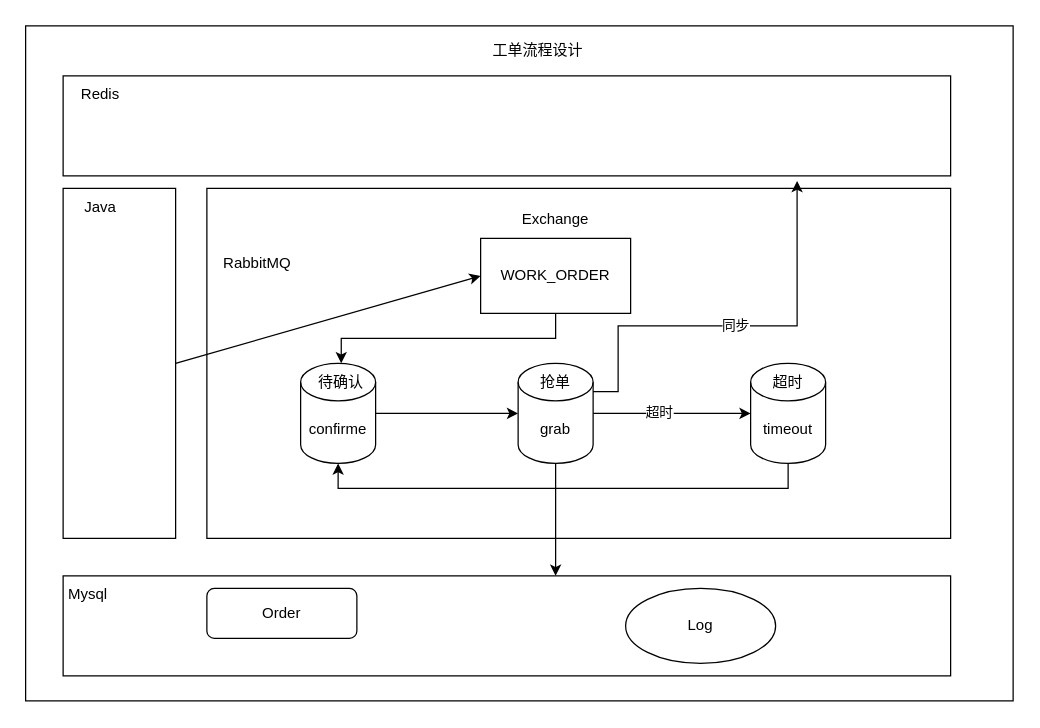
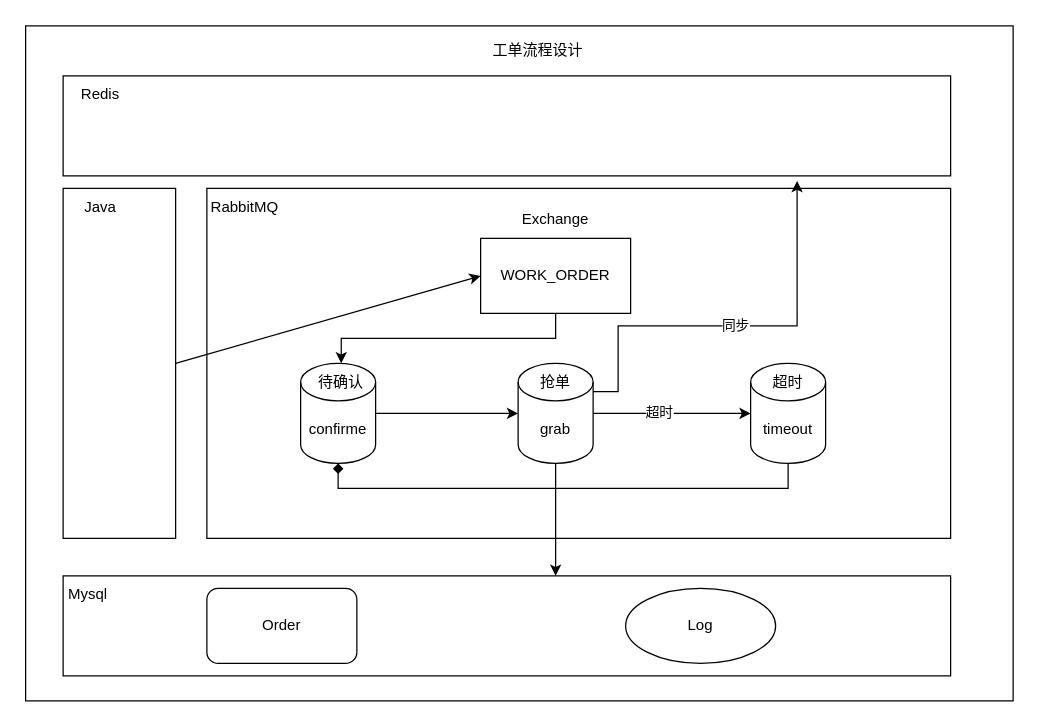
(258, 263) -> (245, 207)
(338, 473) -> (338, 474)
(282, 613) -> (282, 626)
